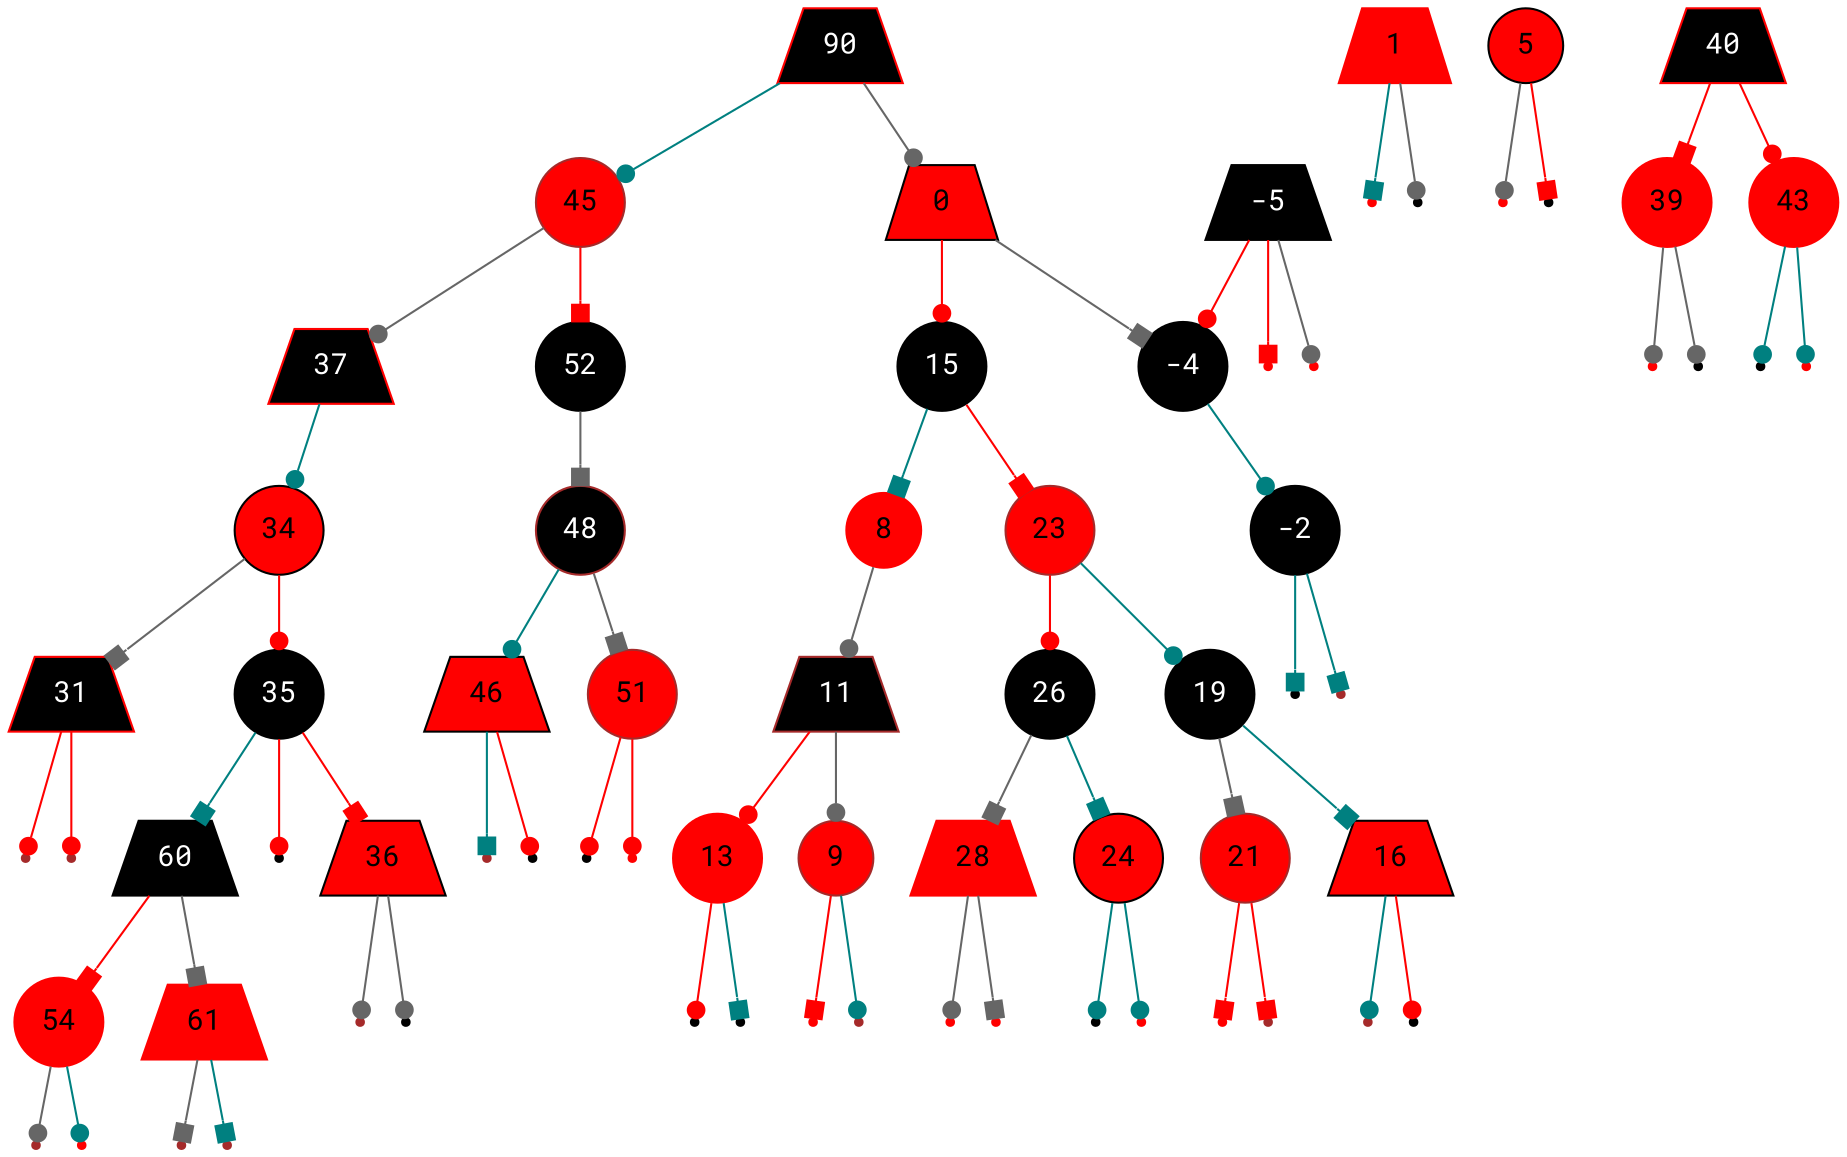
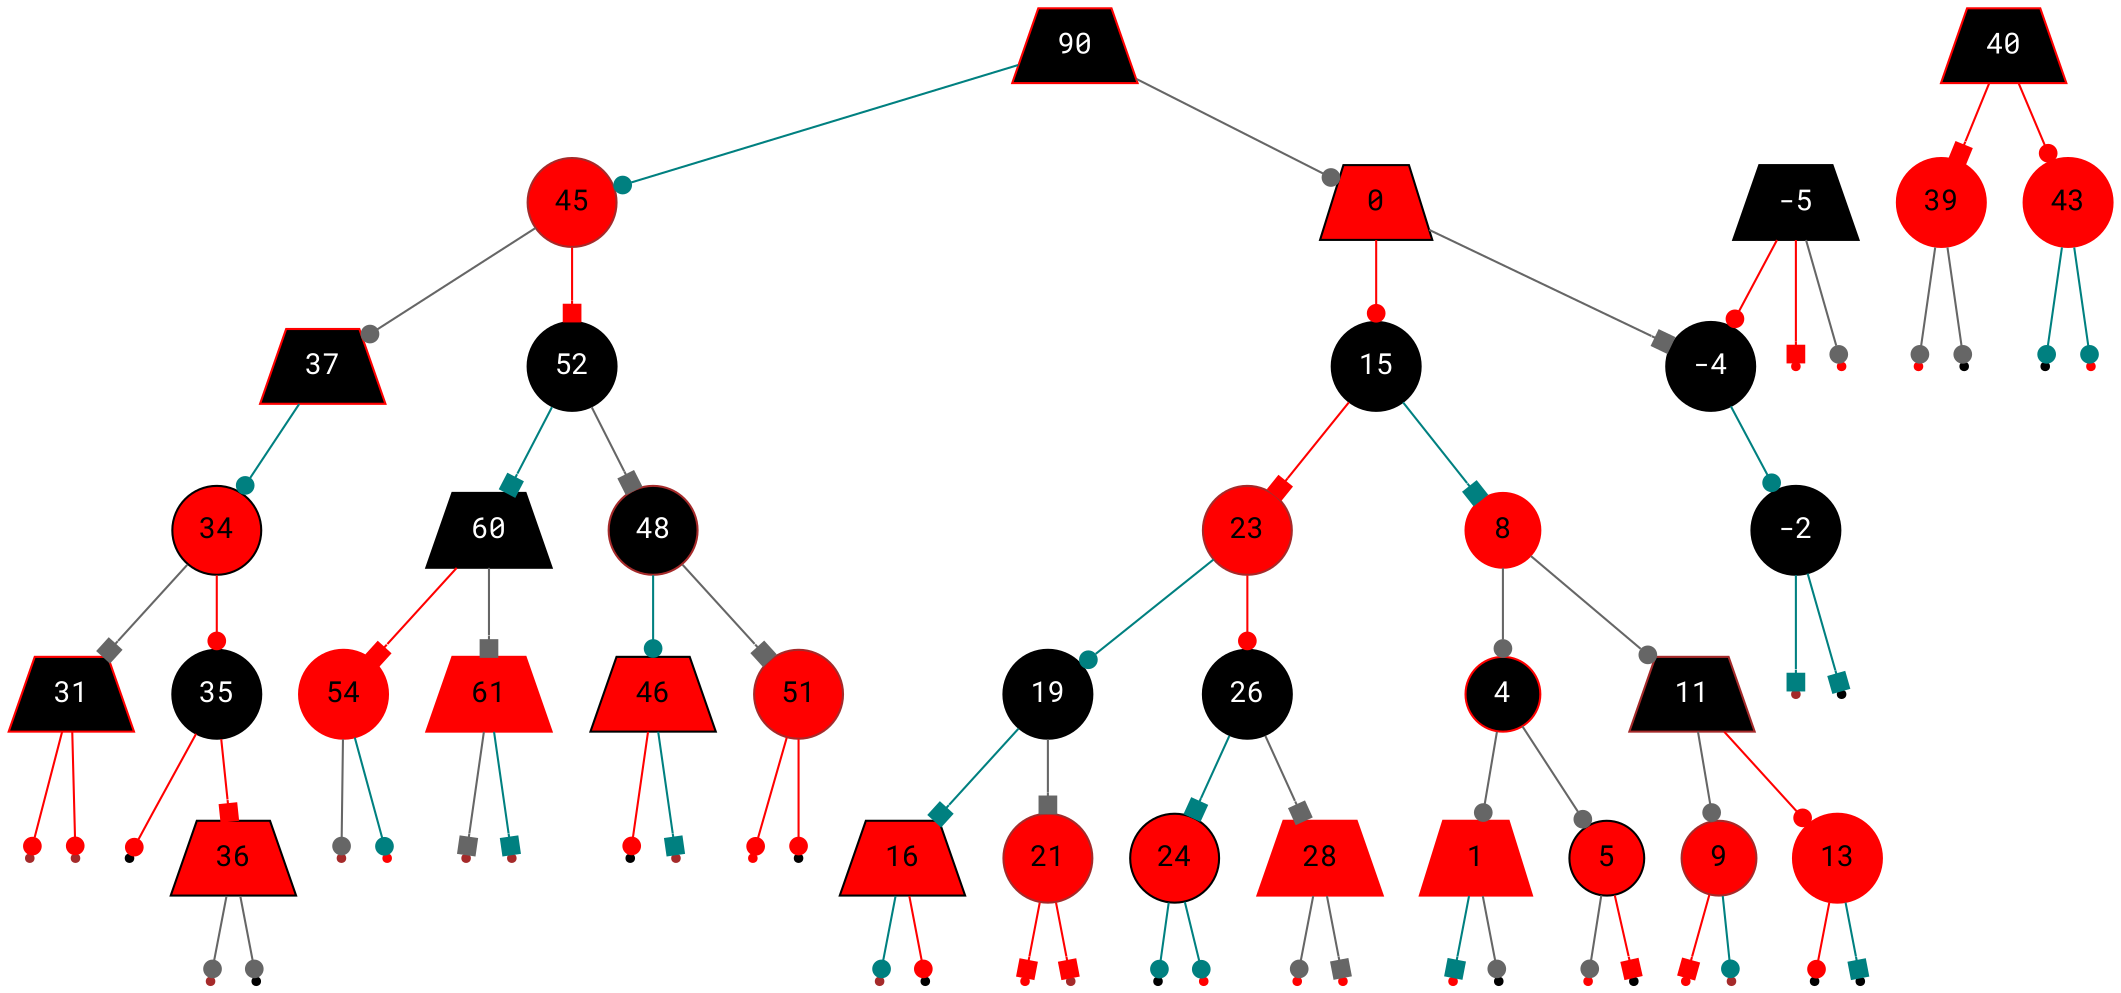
none -> (1503, 694)
(233, 768) -> (535, 440)
